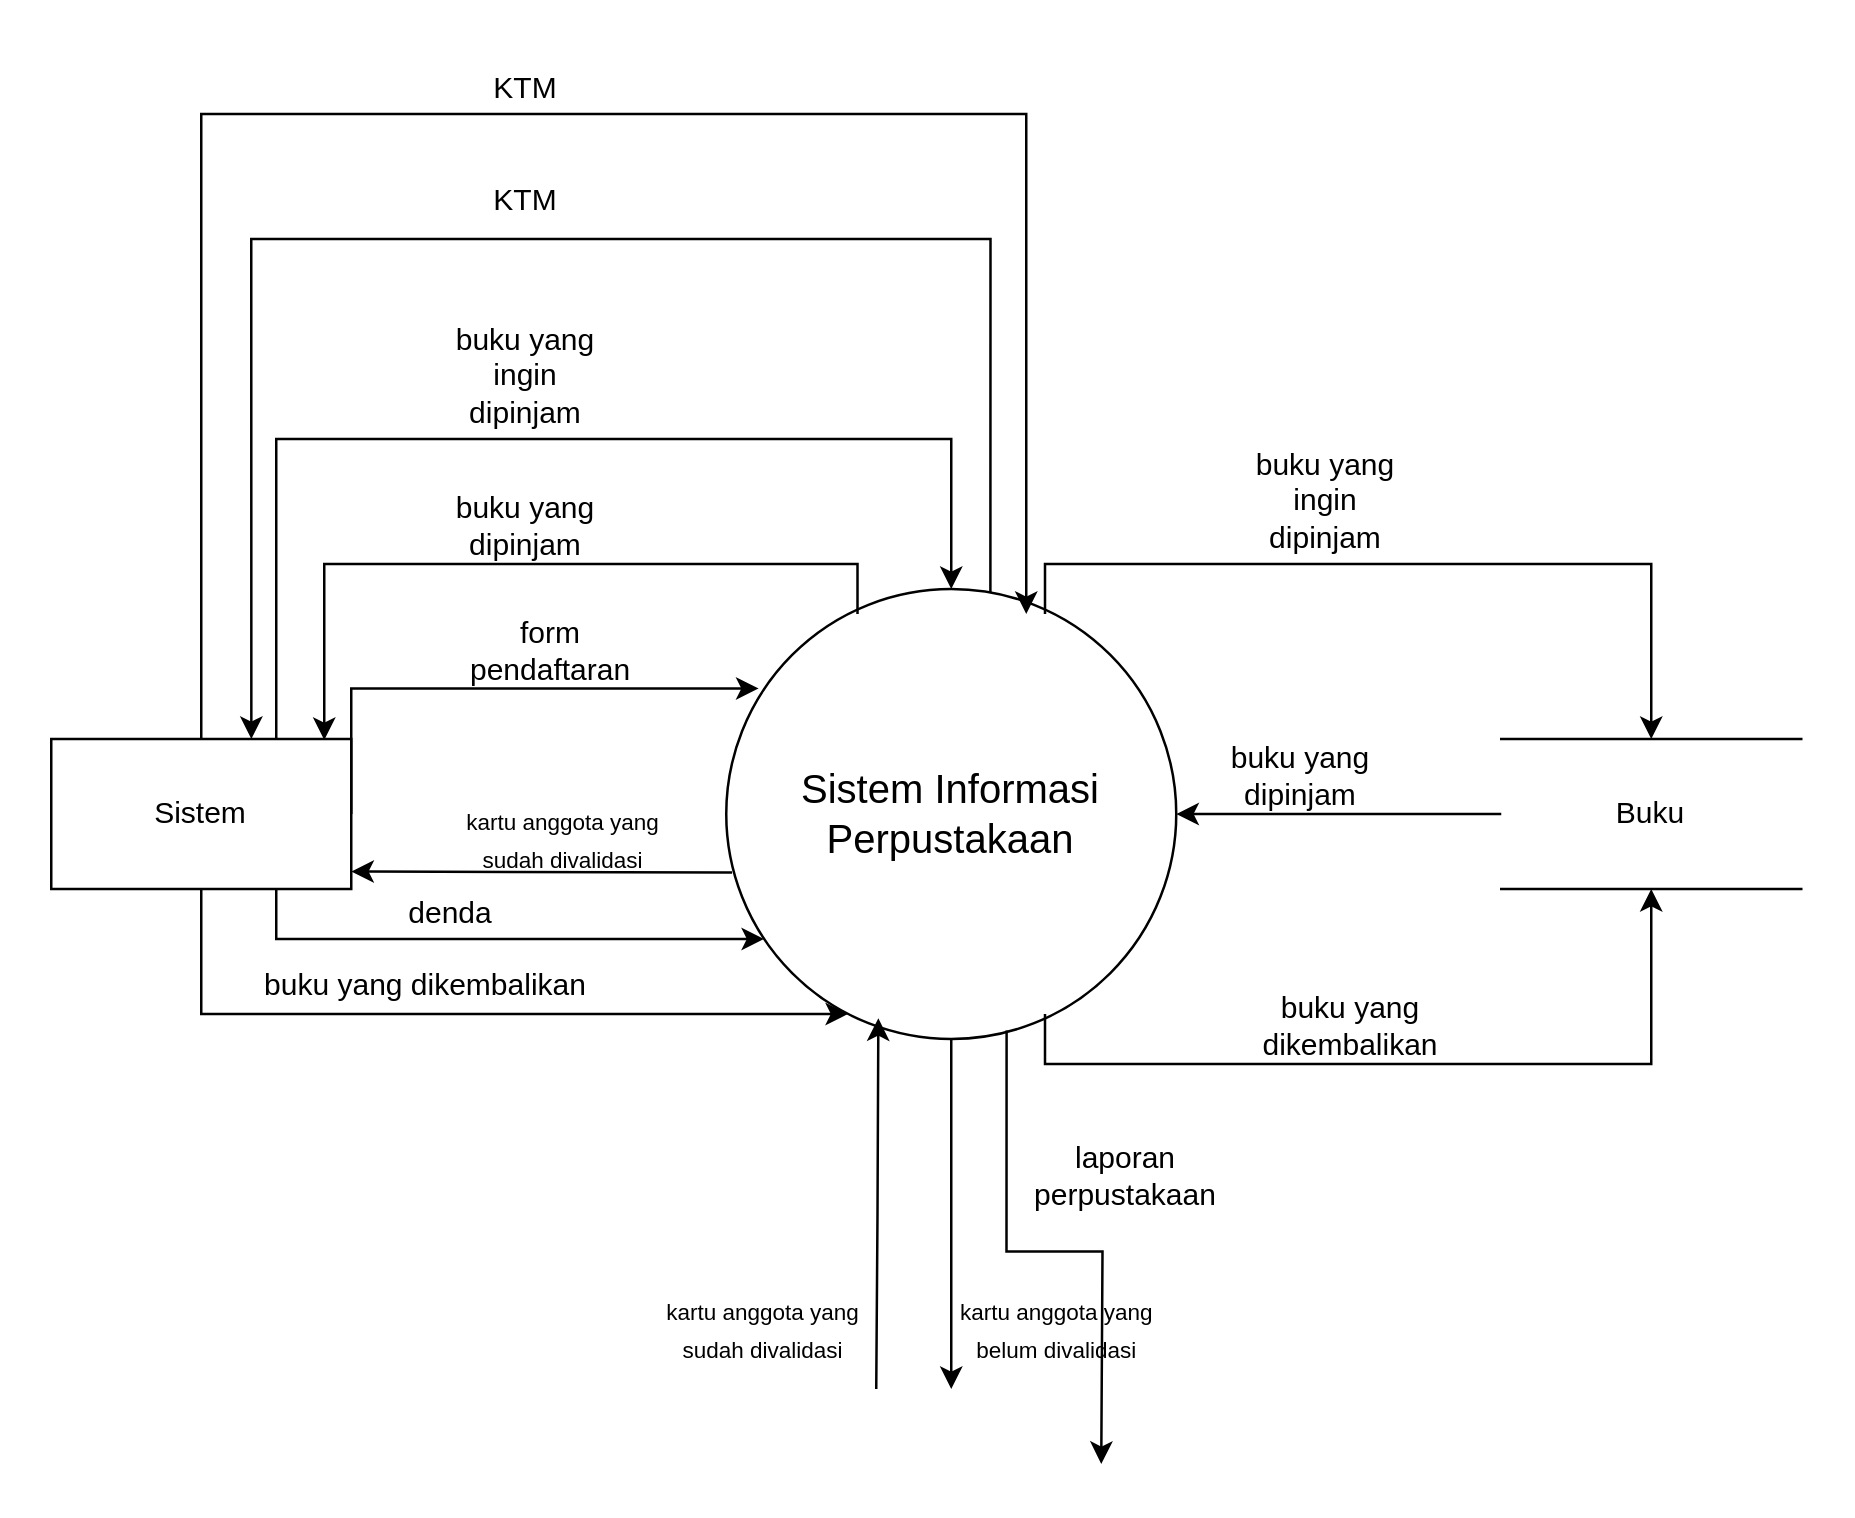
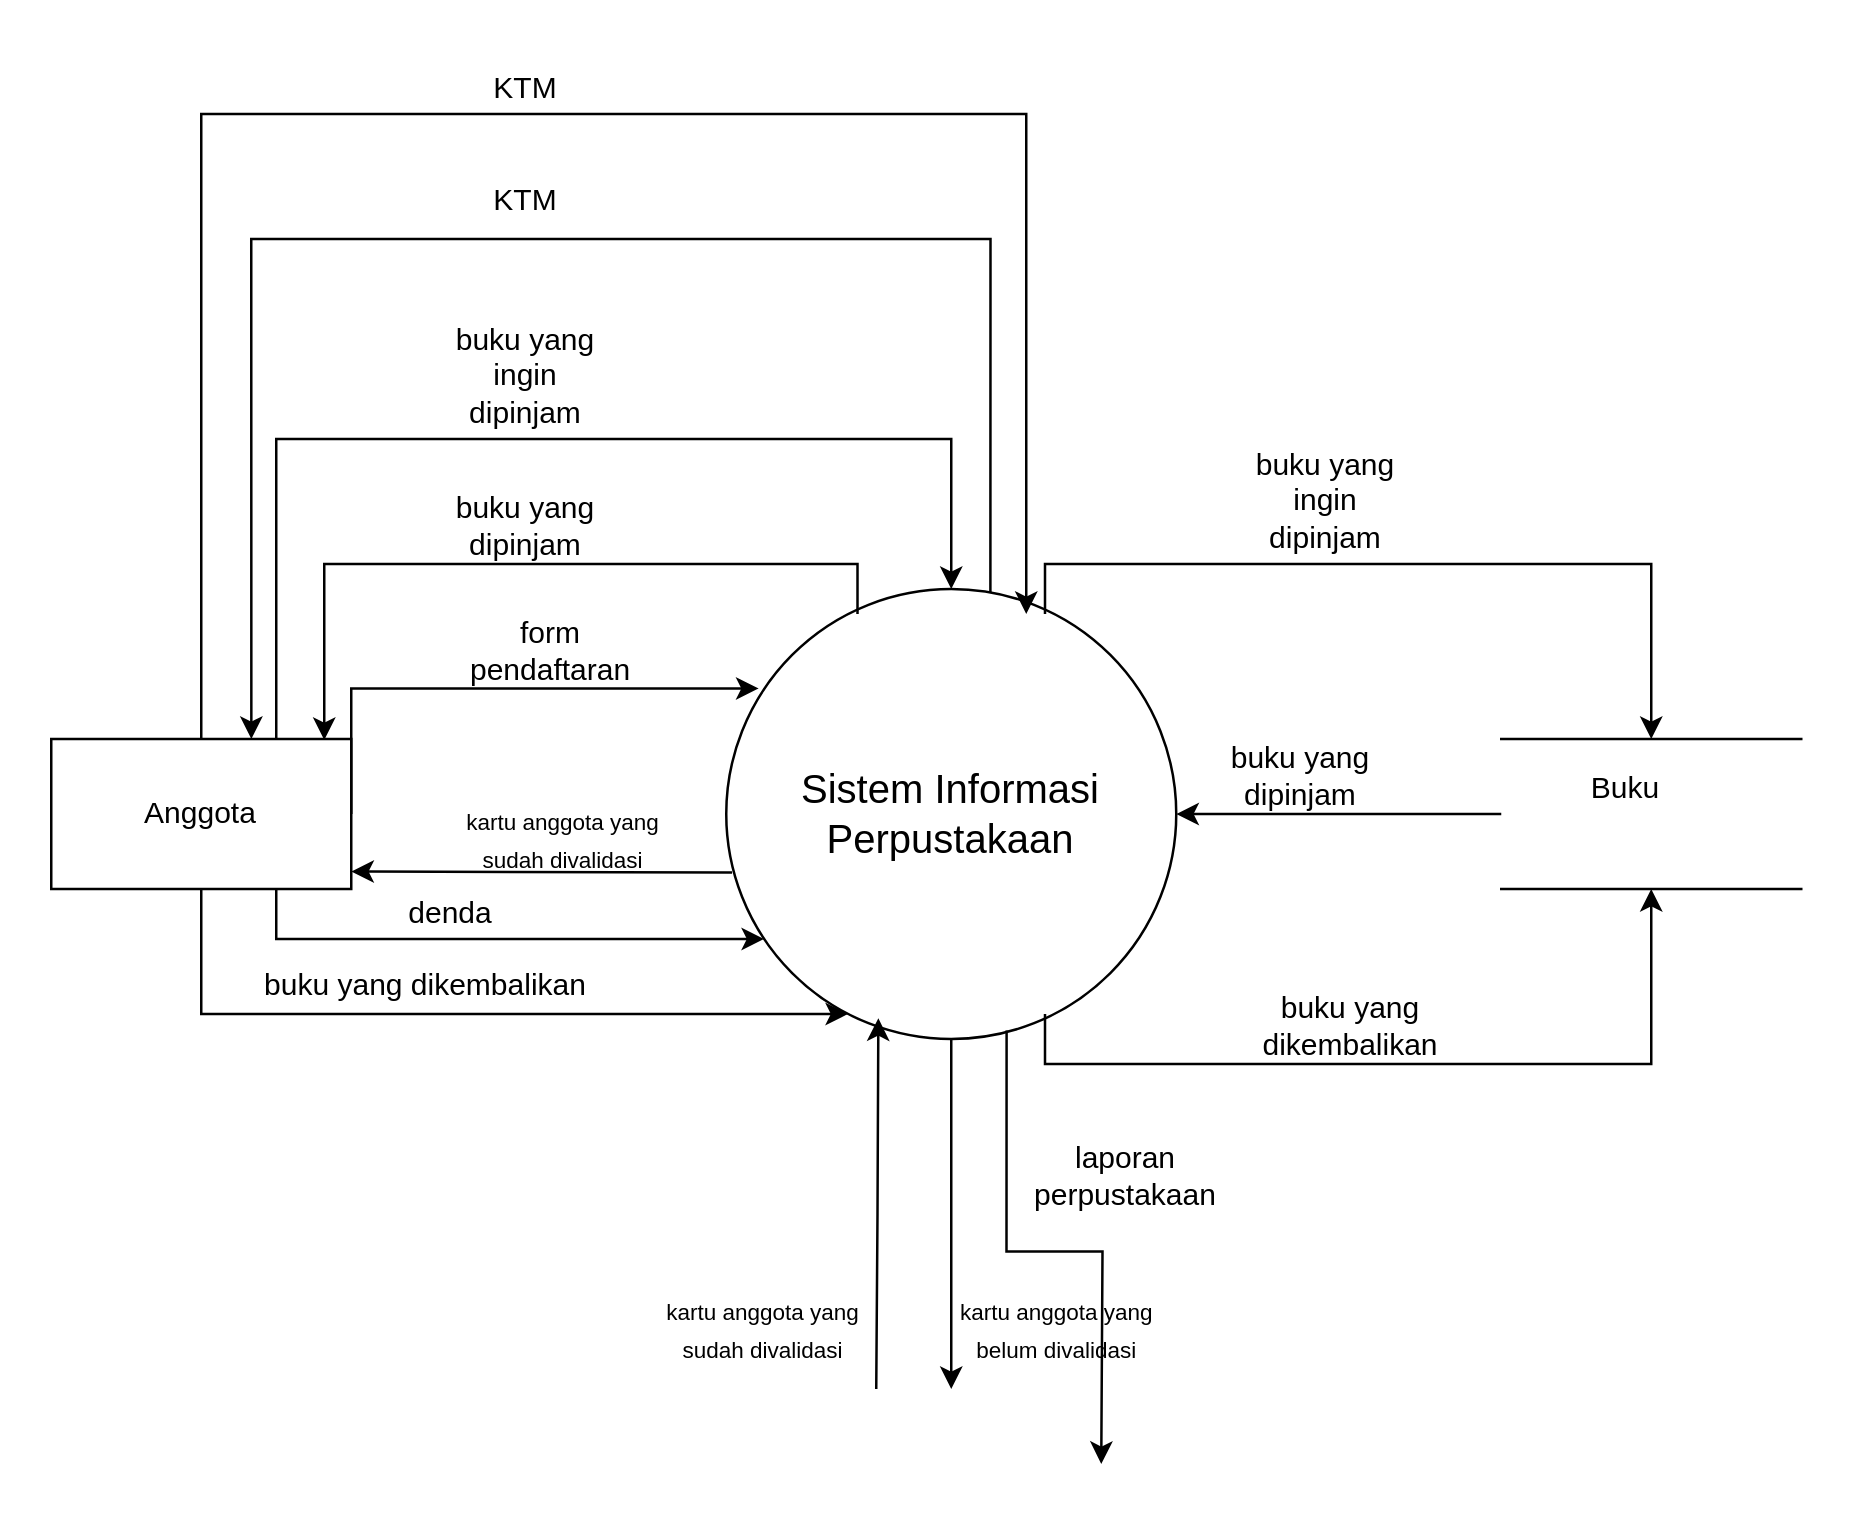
(201, 814) -> (201, 814)
(1651, 814) -> (1626, 789)
